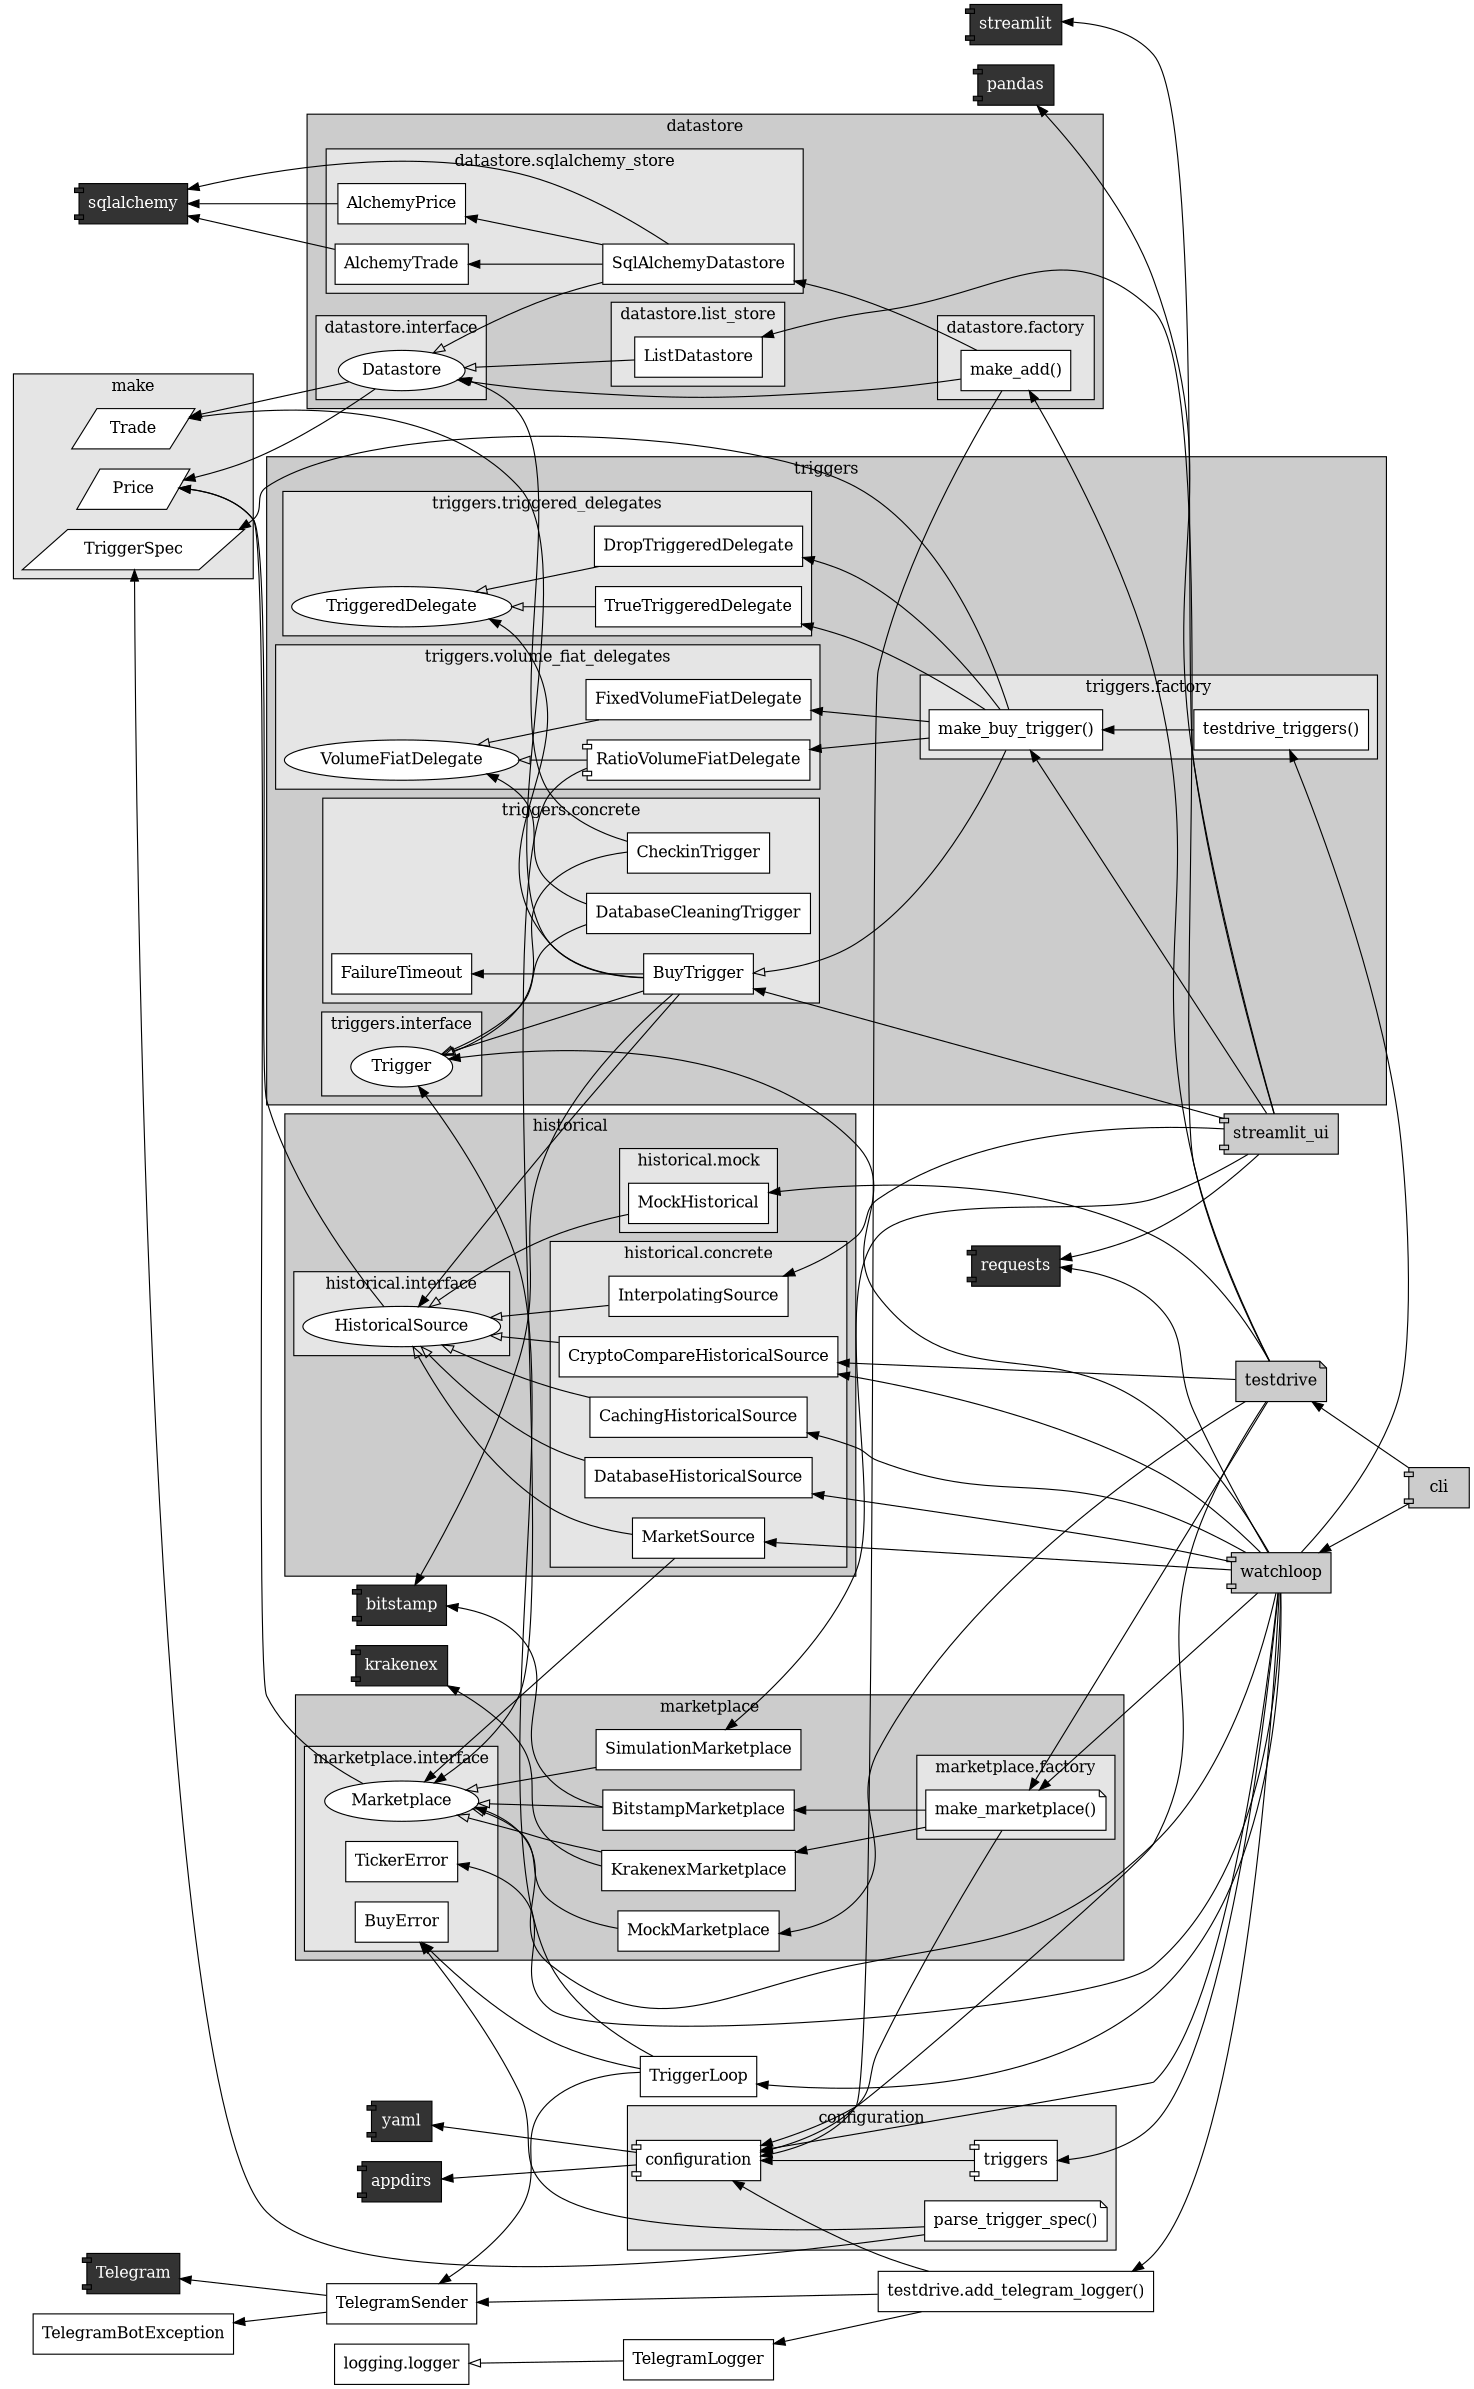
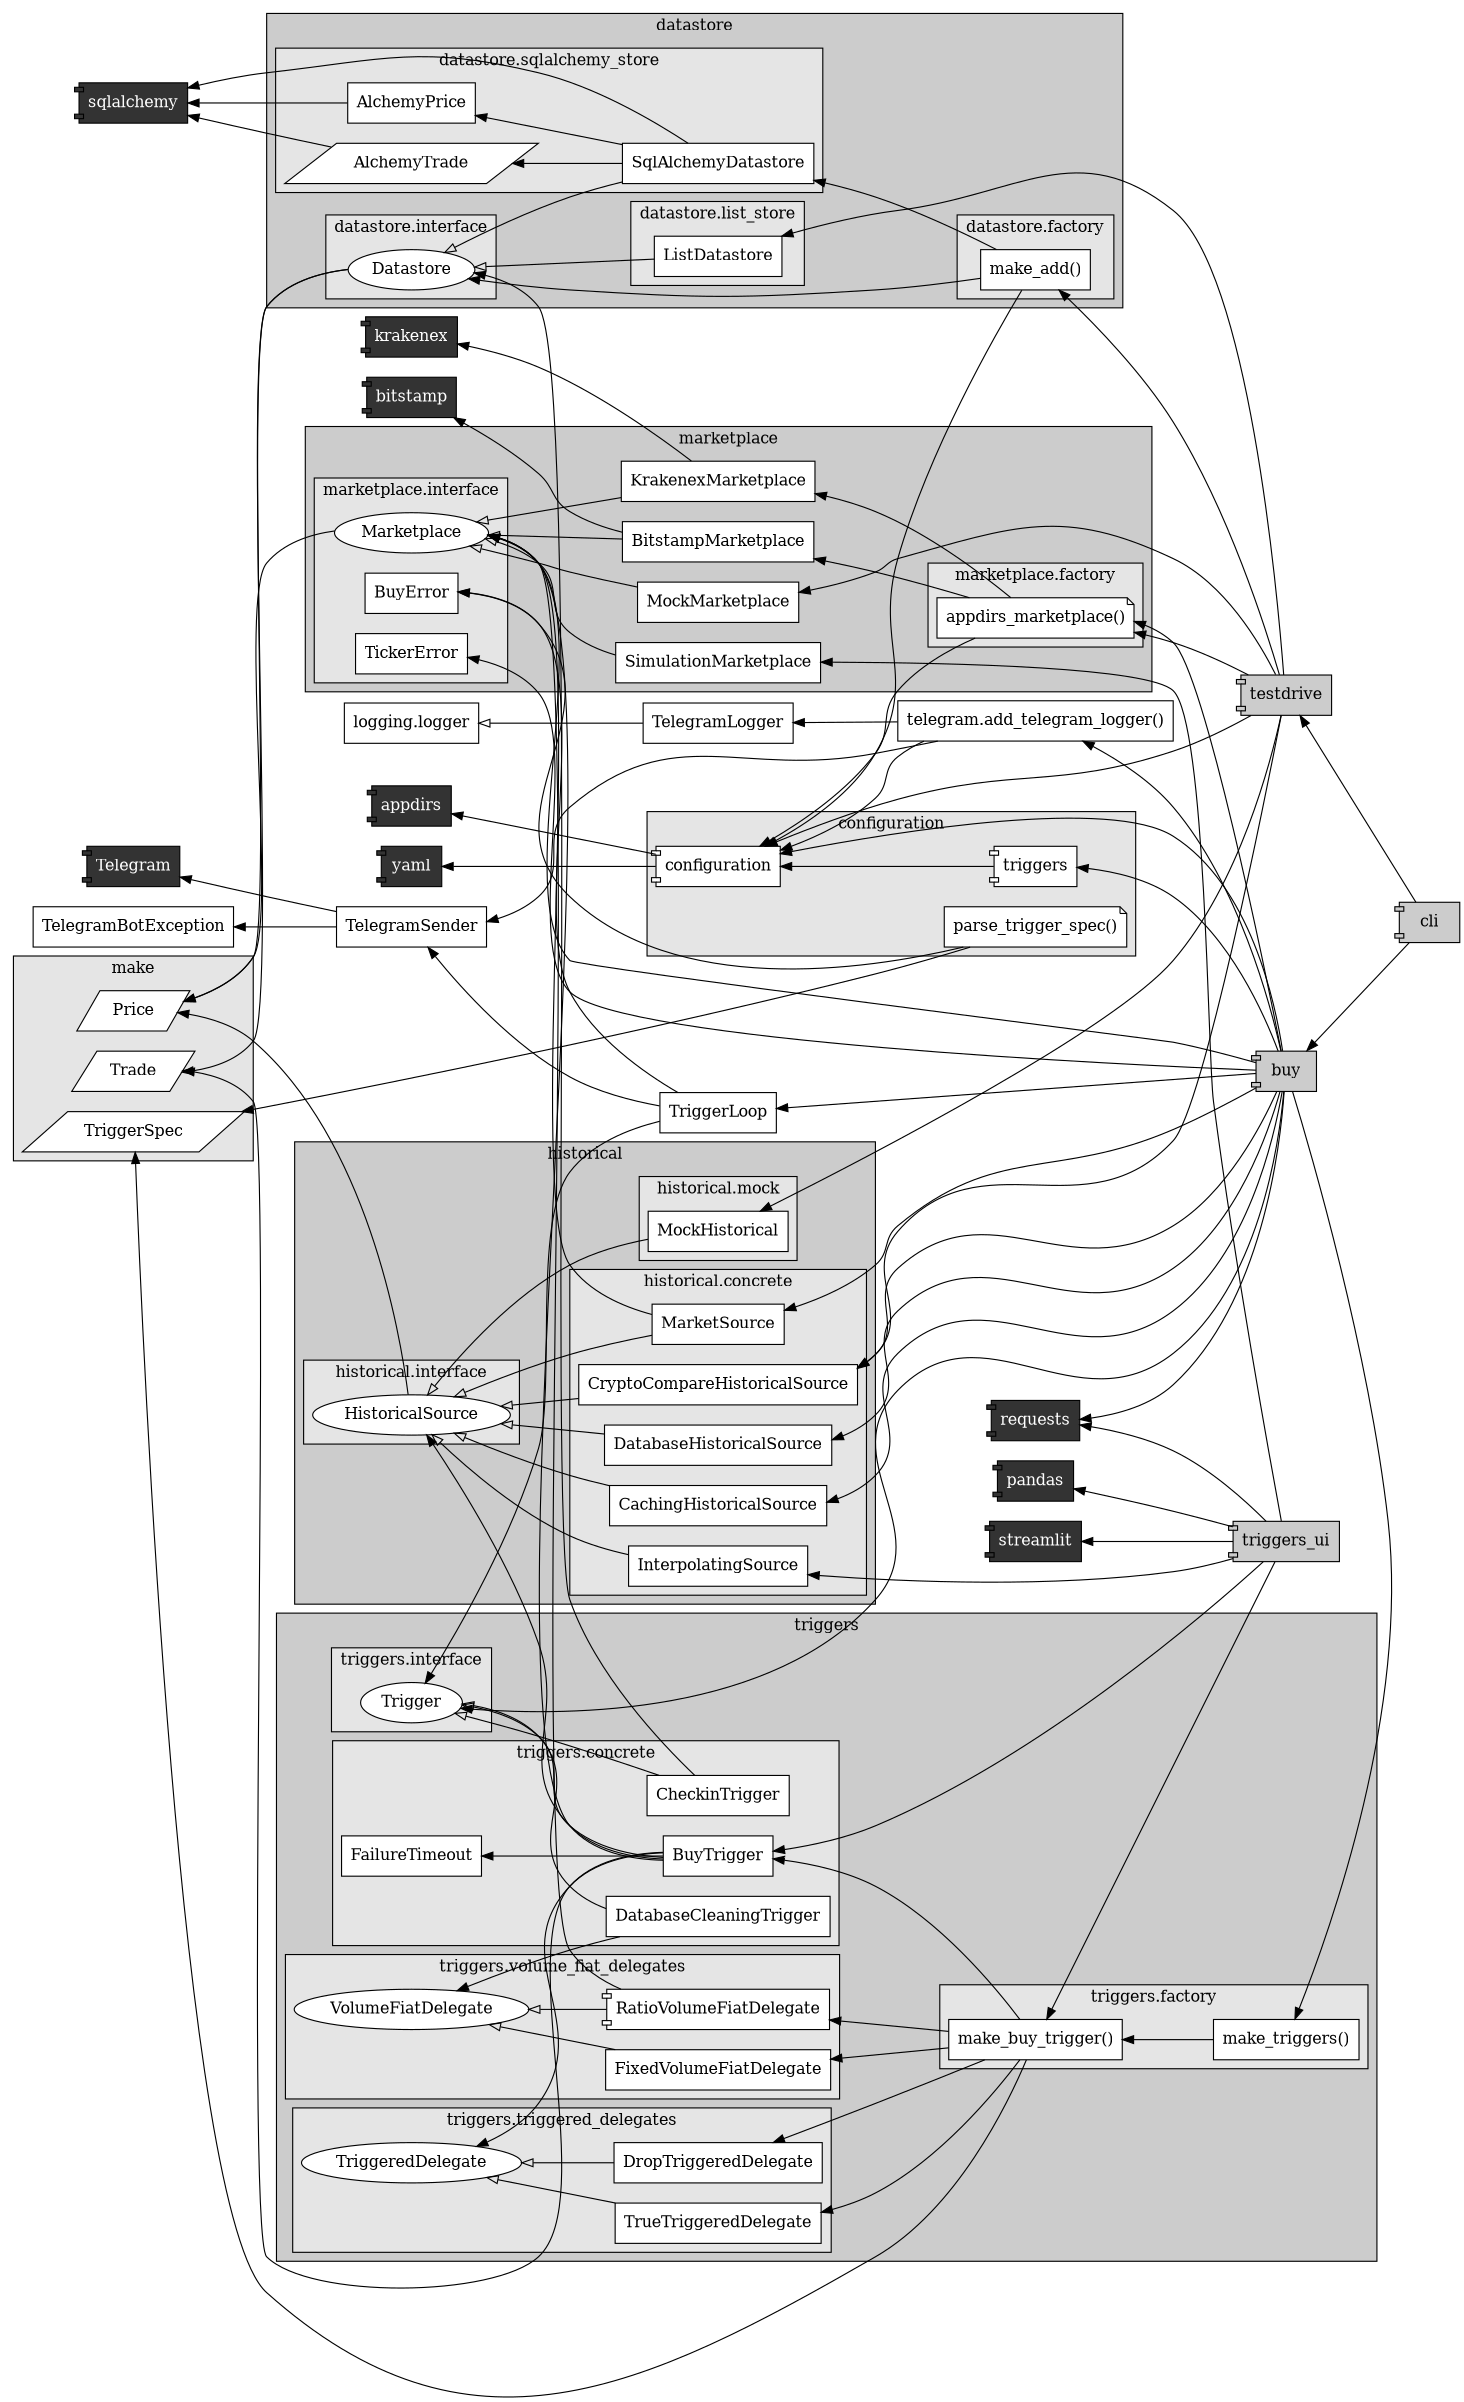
(402, 264) -> (412, 163)
(1281, 730) -> (1286, 2040)
(913, 894) -> (918, 1914)
(1281, 1134) -> (1286, 1541)
(535, 1191) -> (541, 1506)
(1281, 1381) -> (1286, 695)
(1281, 1573) -> (1286, 1071)
(1016, 1810) -> (1035, 618)
(1016, 2292) -> (1035, 721)
